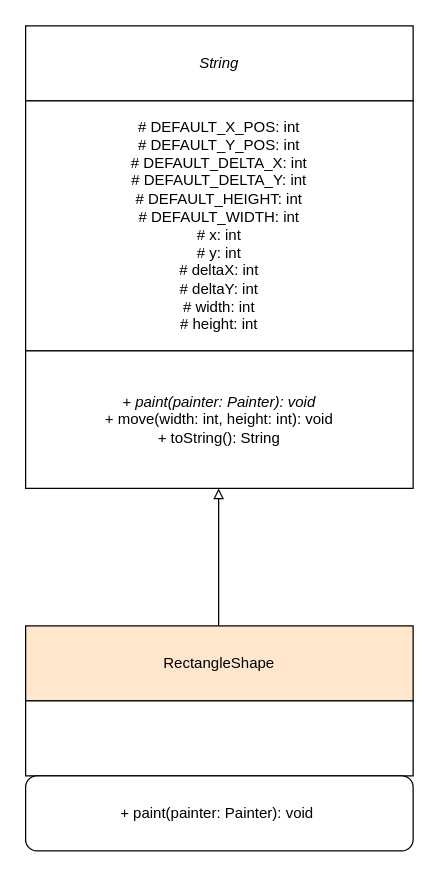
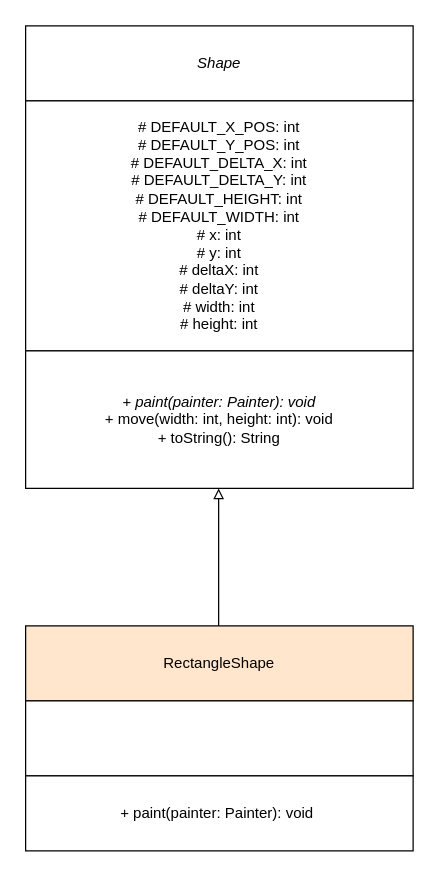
(219, 63) -> (219, 63)
(219, 813) -> (219, 813)
